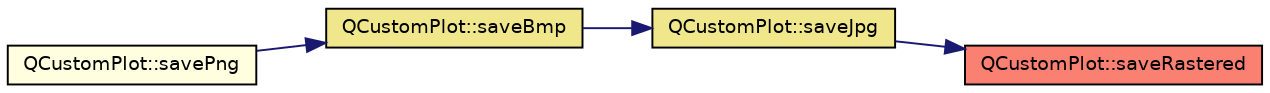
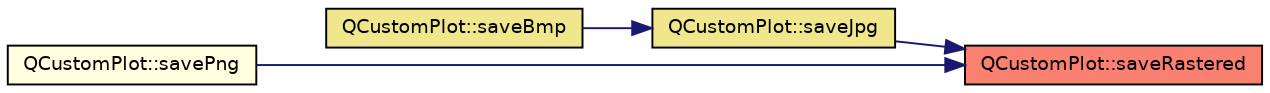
(281, 48) -> (601, 65)
